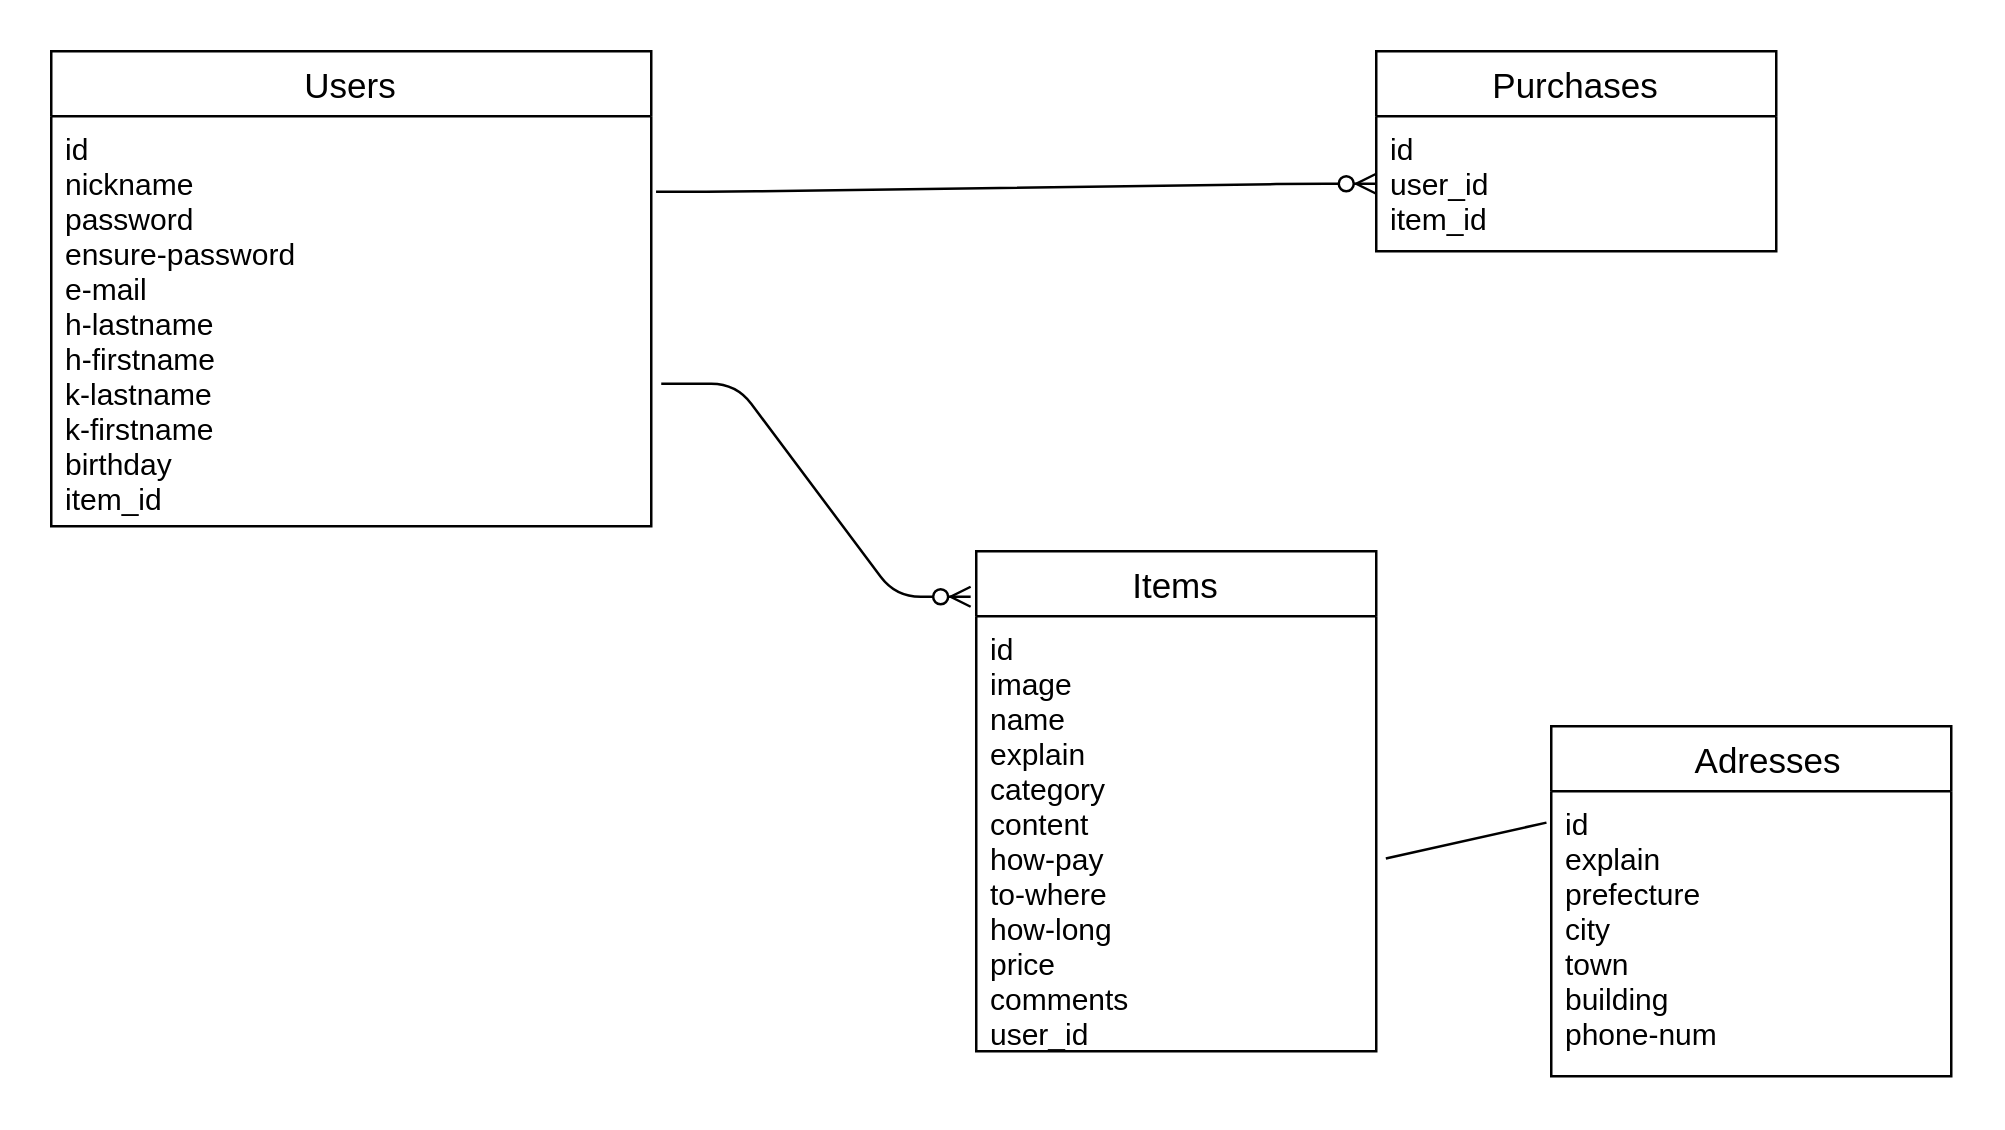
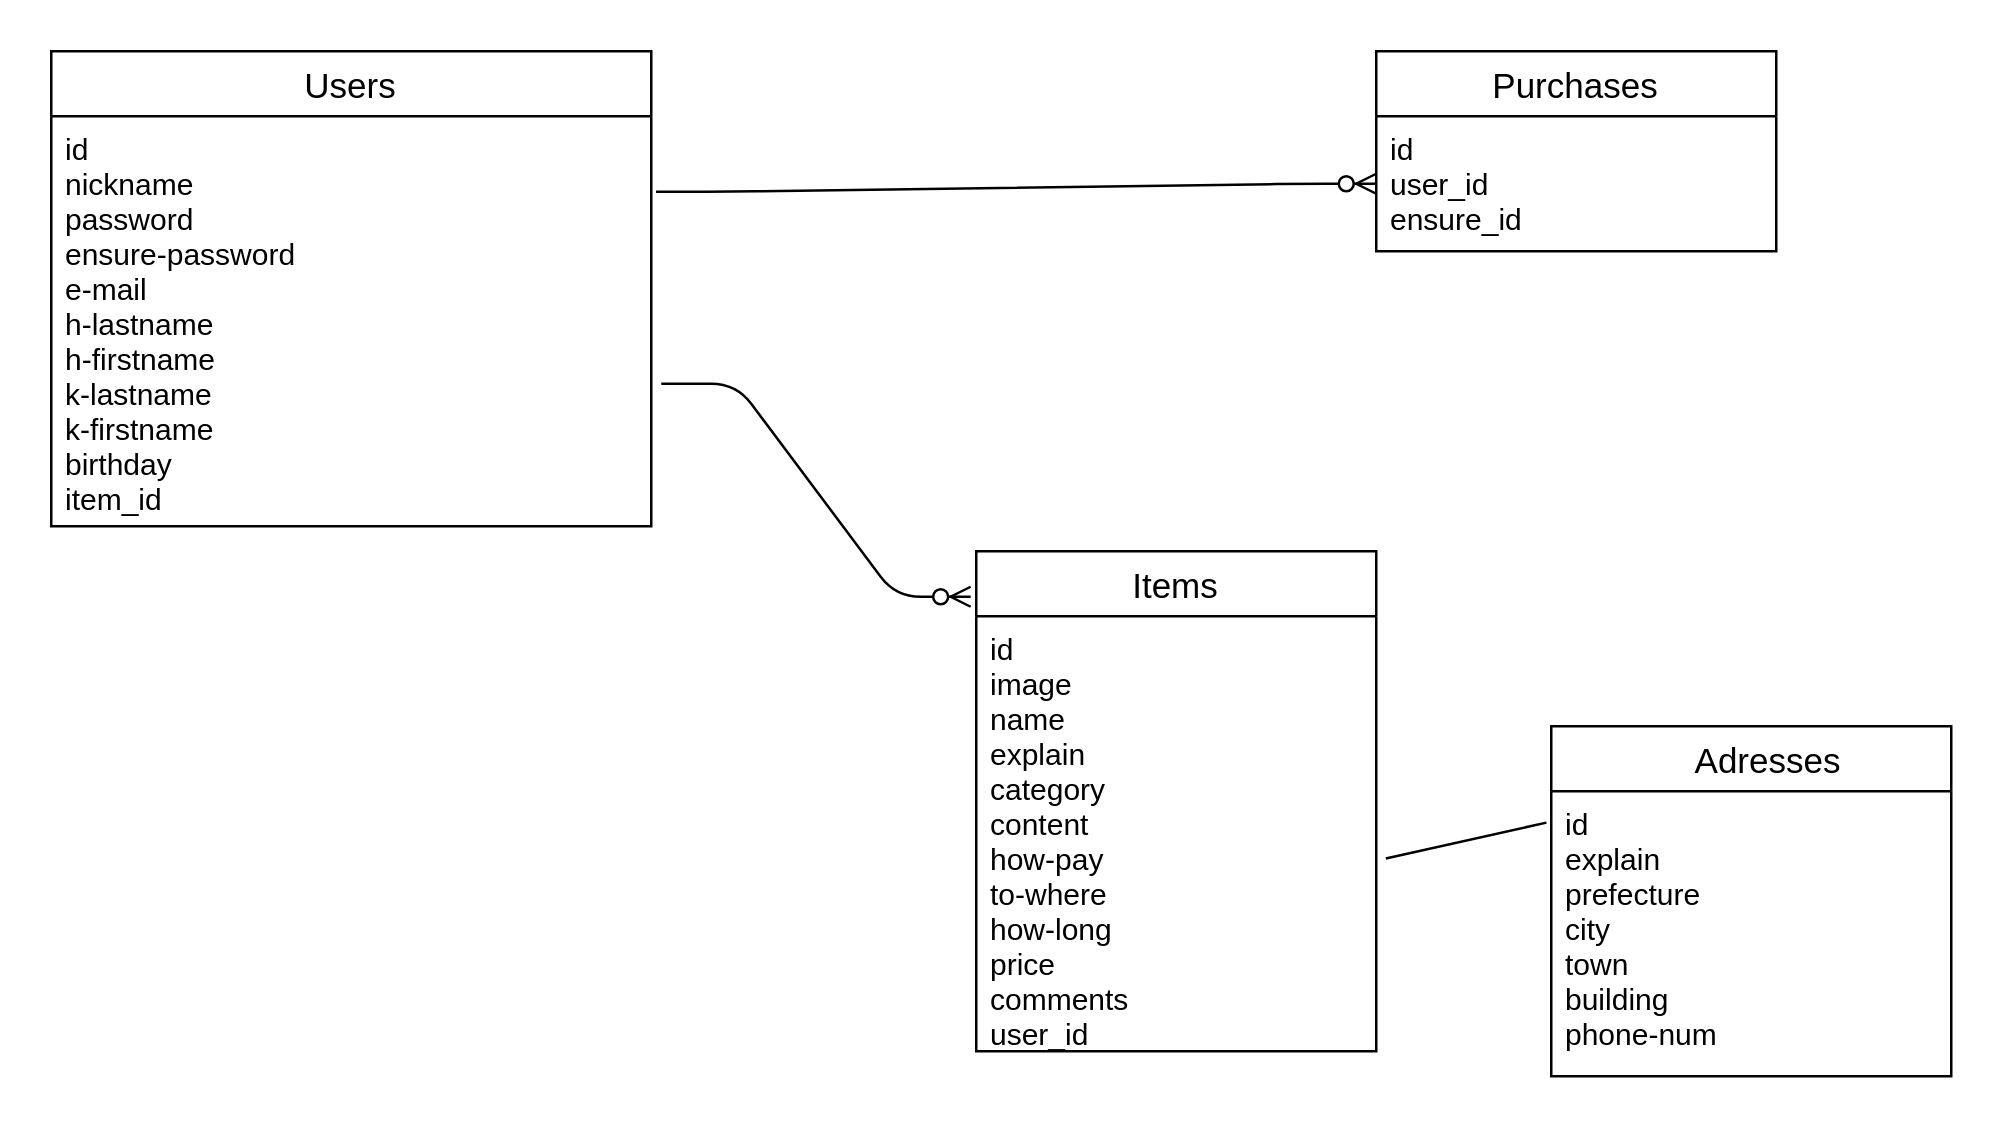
(1403, 150) -> (1403, 150)
